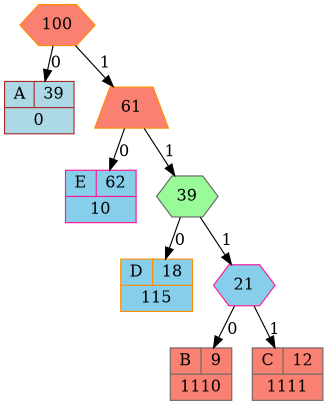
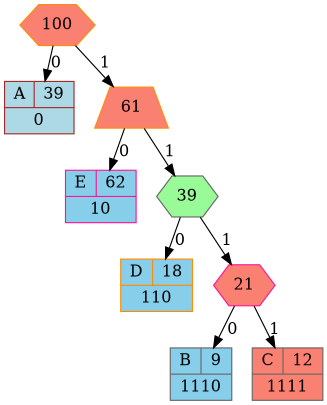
(244, 285) -> (244, 285)
(157, 298) -> (157, 298)
(201, 374) -> (201, 374)
